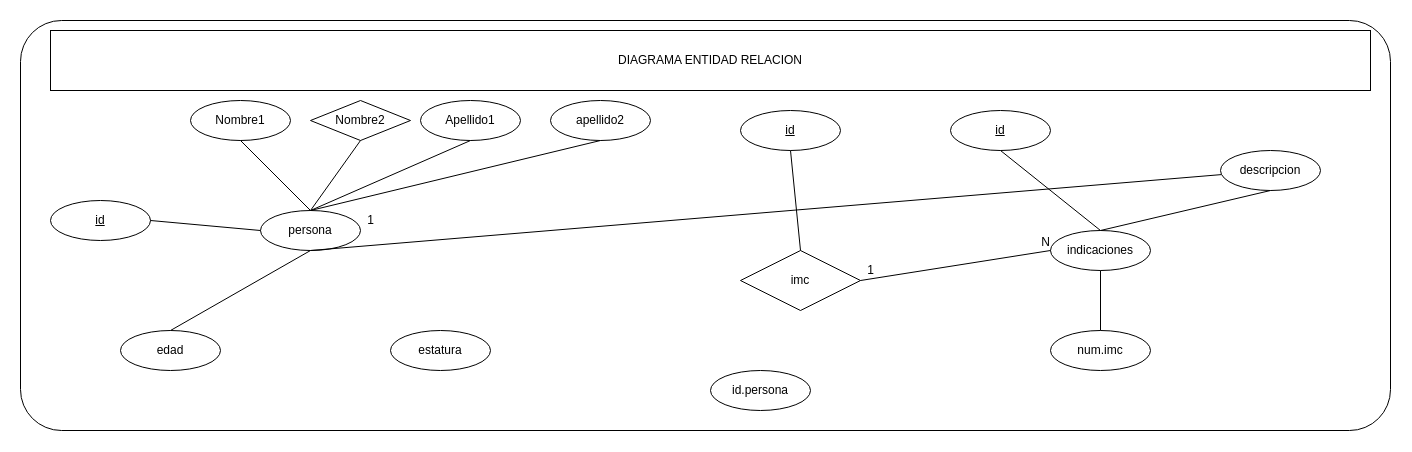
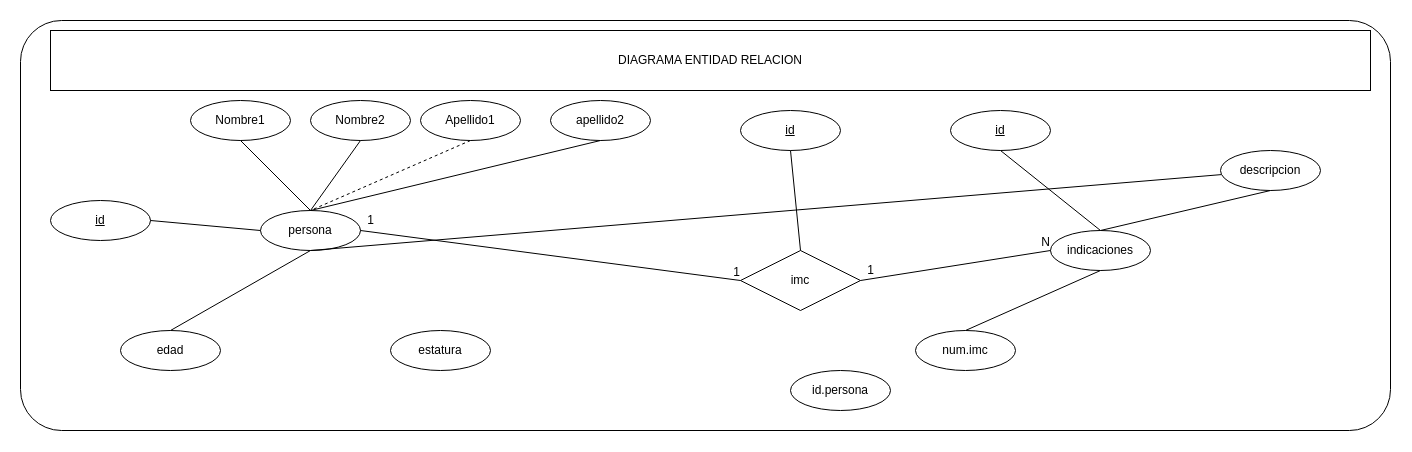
(361, 121) -> (361, 121)
(394, 174) -> (394, 174)
none -> (589, 261)
(1101, 351) -> (966, 351)
(761, 391) -> (841, 391)
